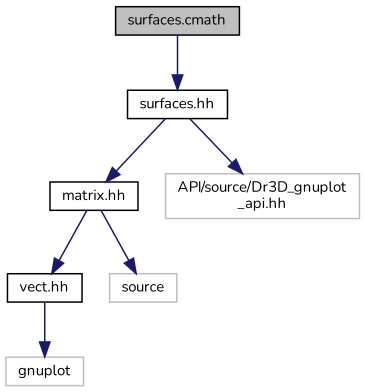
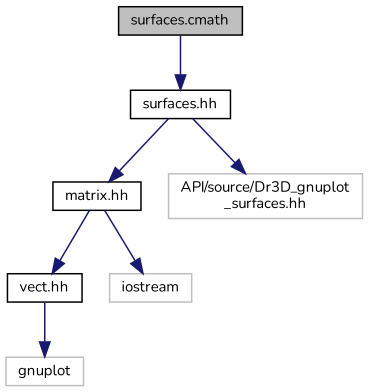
(263, 196) -> (266, 196)
(143, 288) -> (151, 288)
